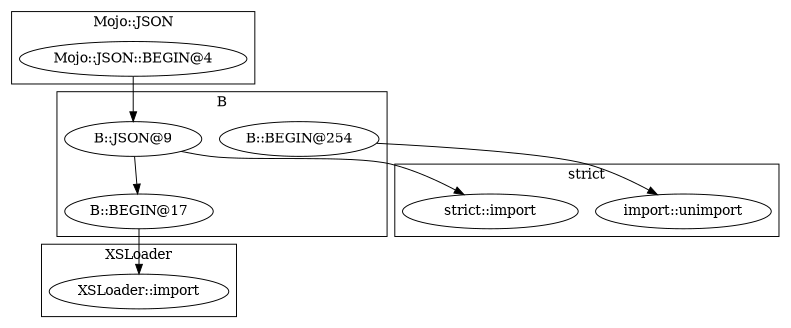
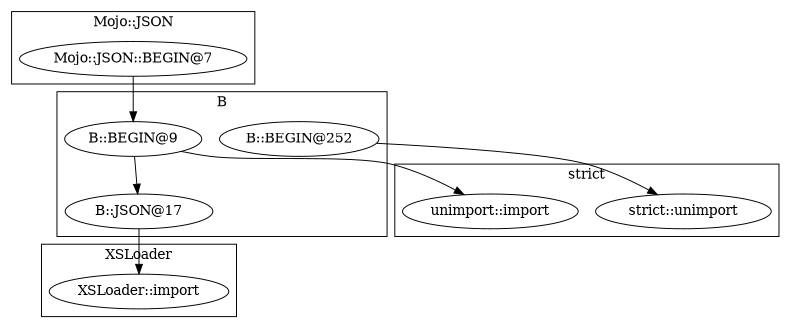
(133, 59) -> (133, 59)
(133, 139) -> (133, 139)
(299, 139) -> (299, 139)
(139, 211) -> (139, 211)
(490, 211) -> (490, 211)
(683, 211) -> (683, 211)
